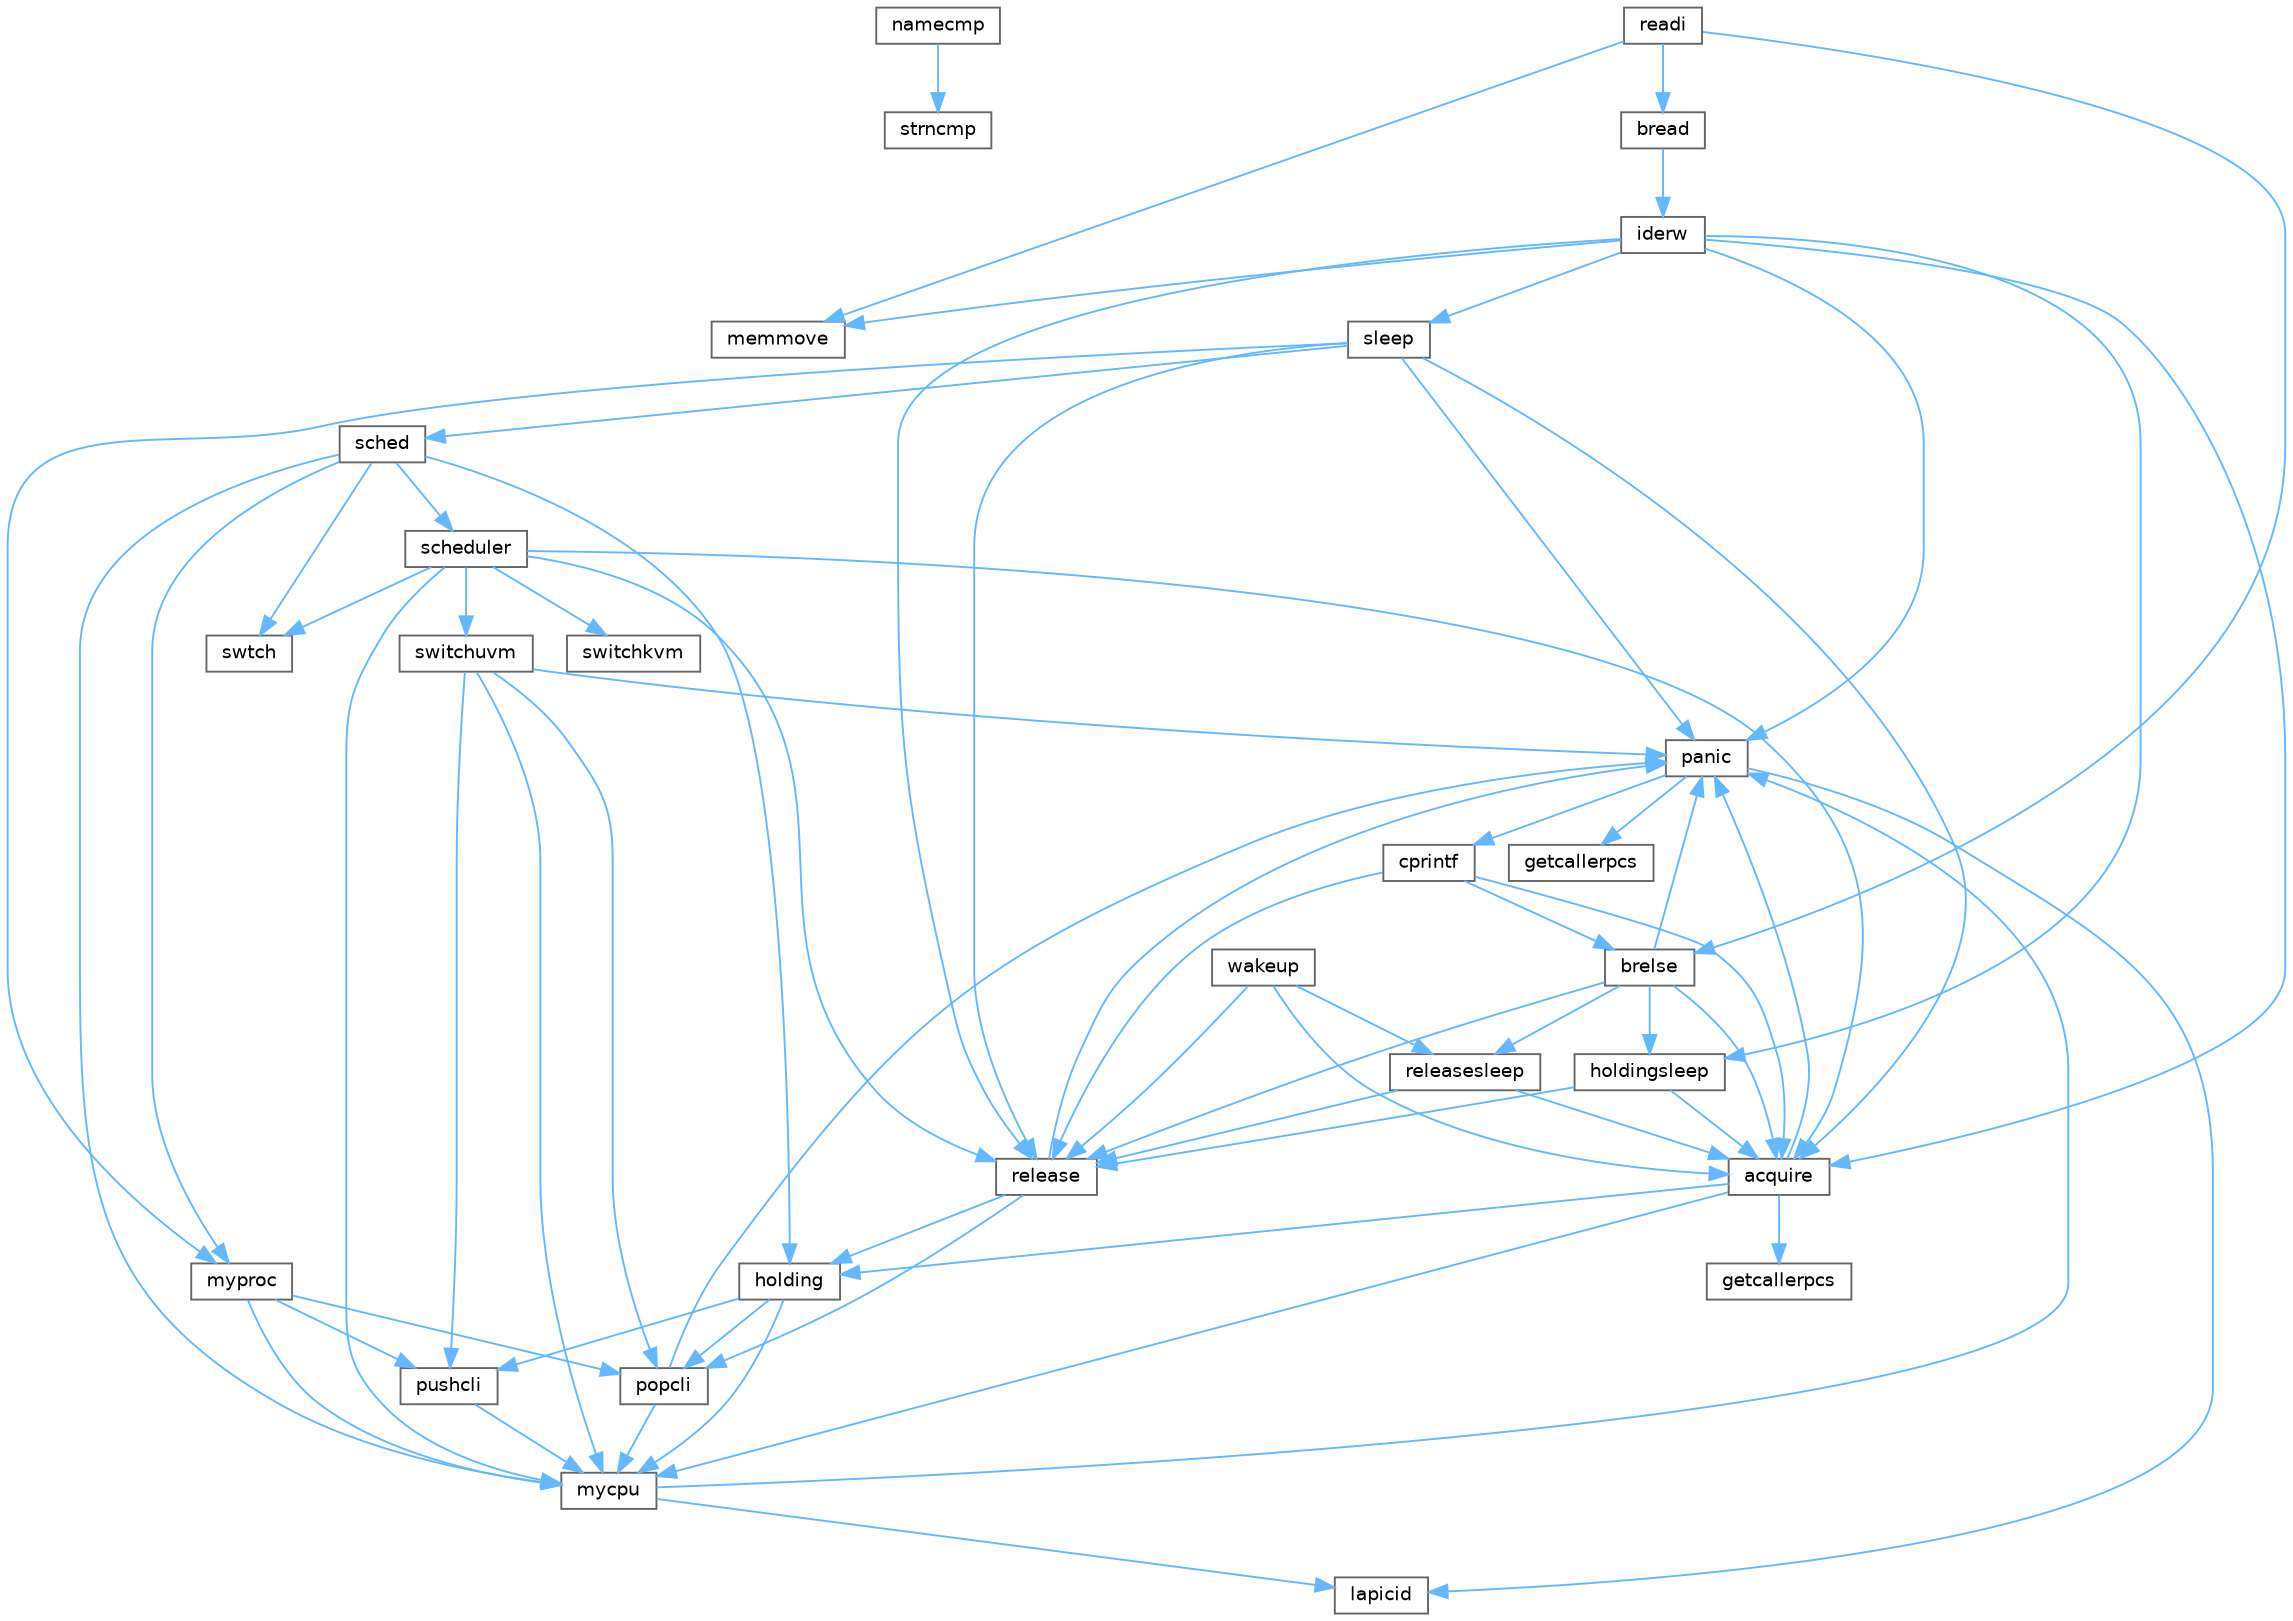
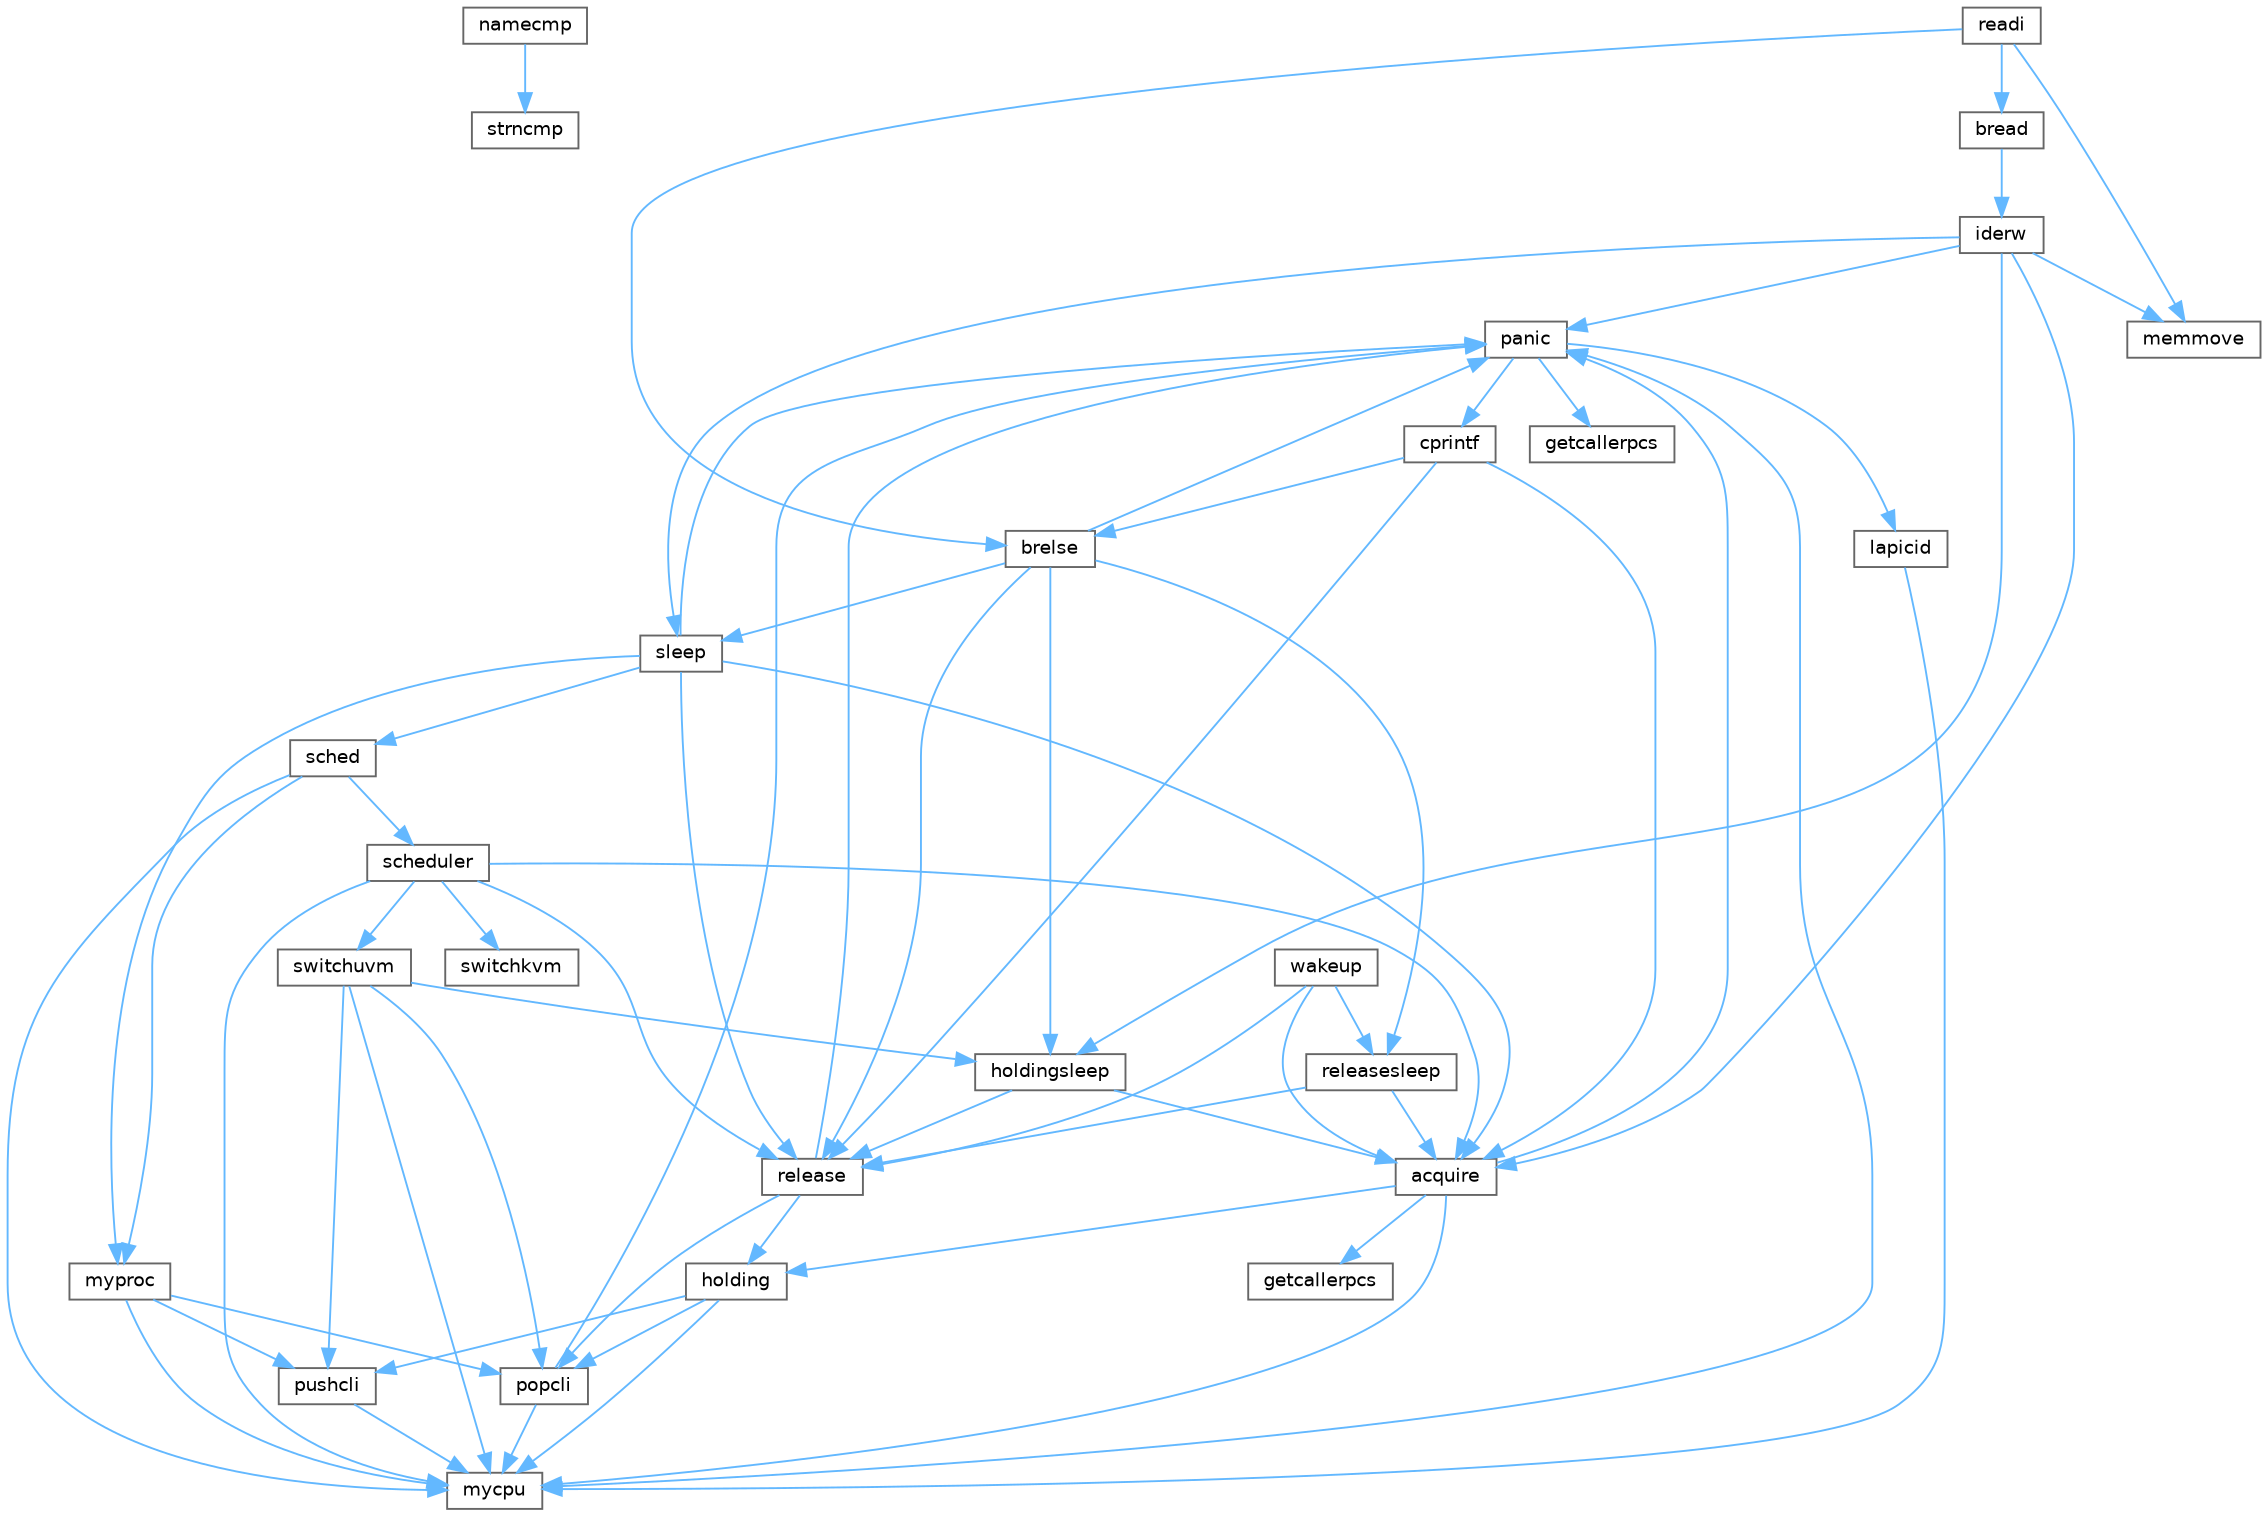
(910, 417) -> none
(249, 654) -> none
(1089, 724) -> (683, 1024)
(757, 763) -> none
(1734, 1044) -> (873, 599)
(986, 1542) -> (1661, 1453)
